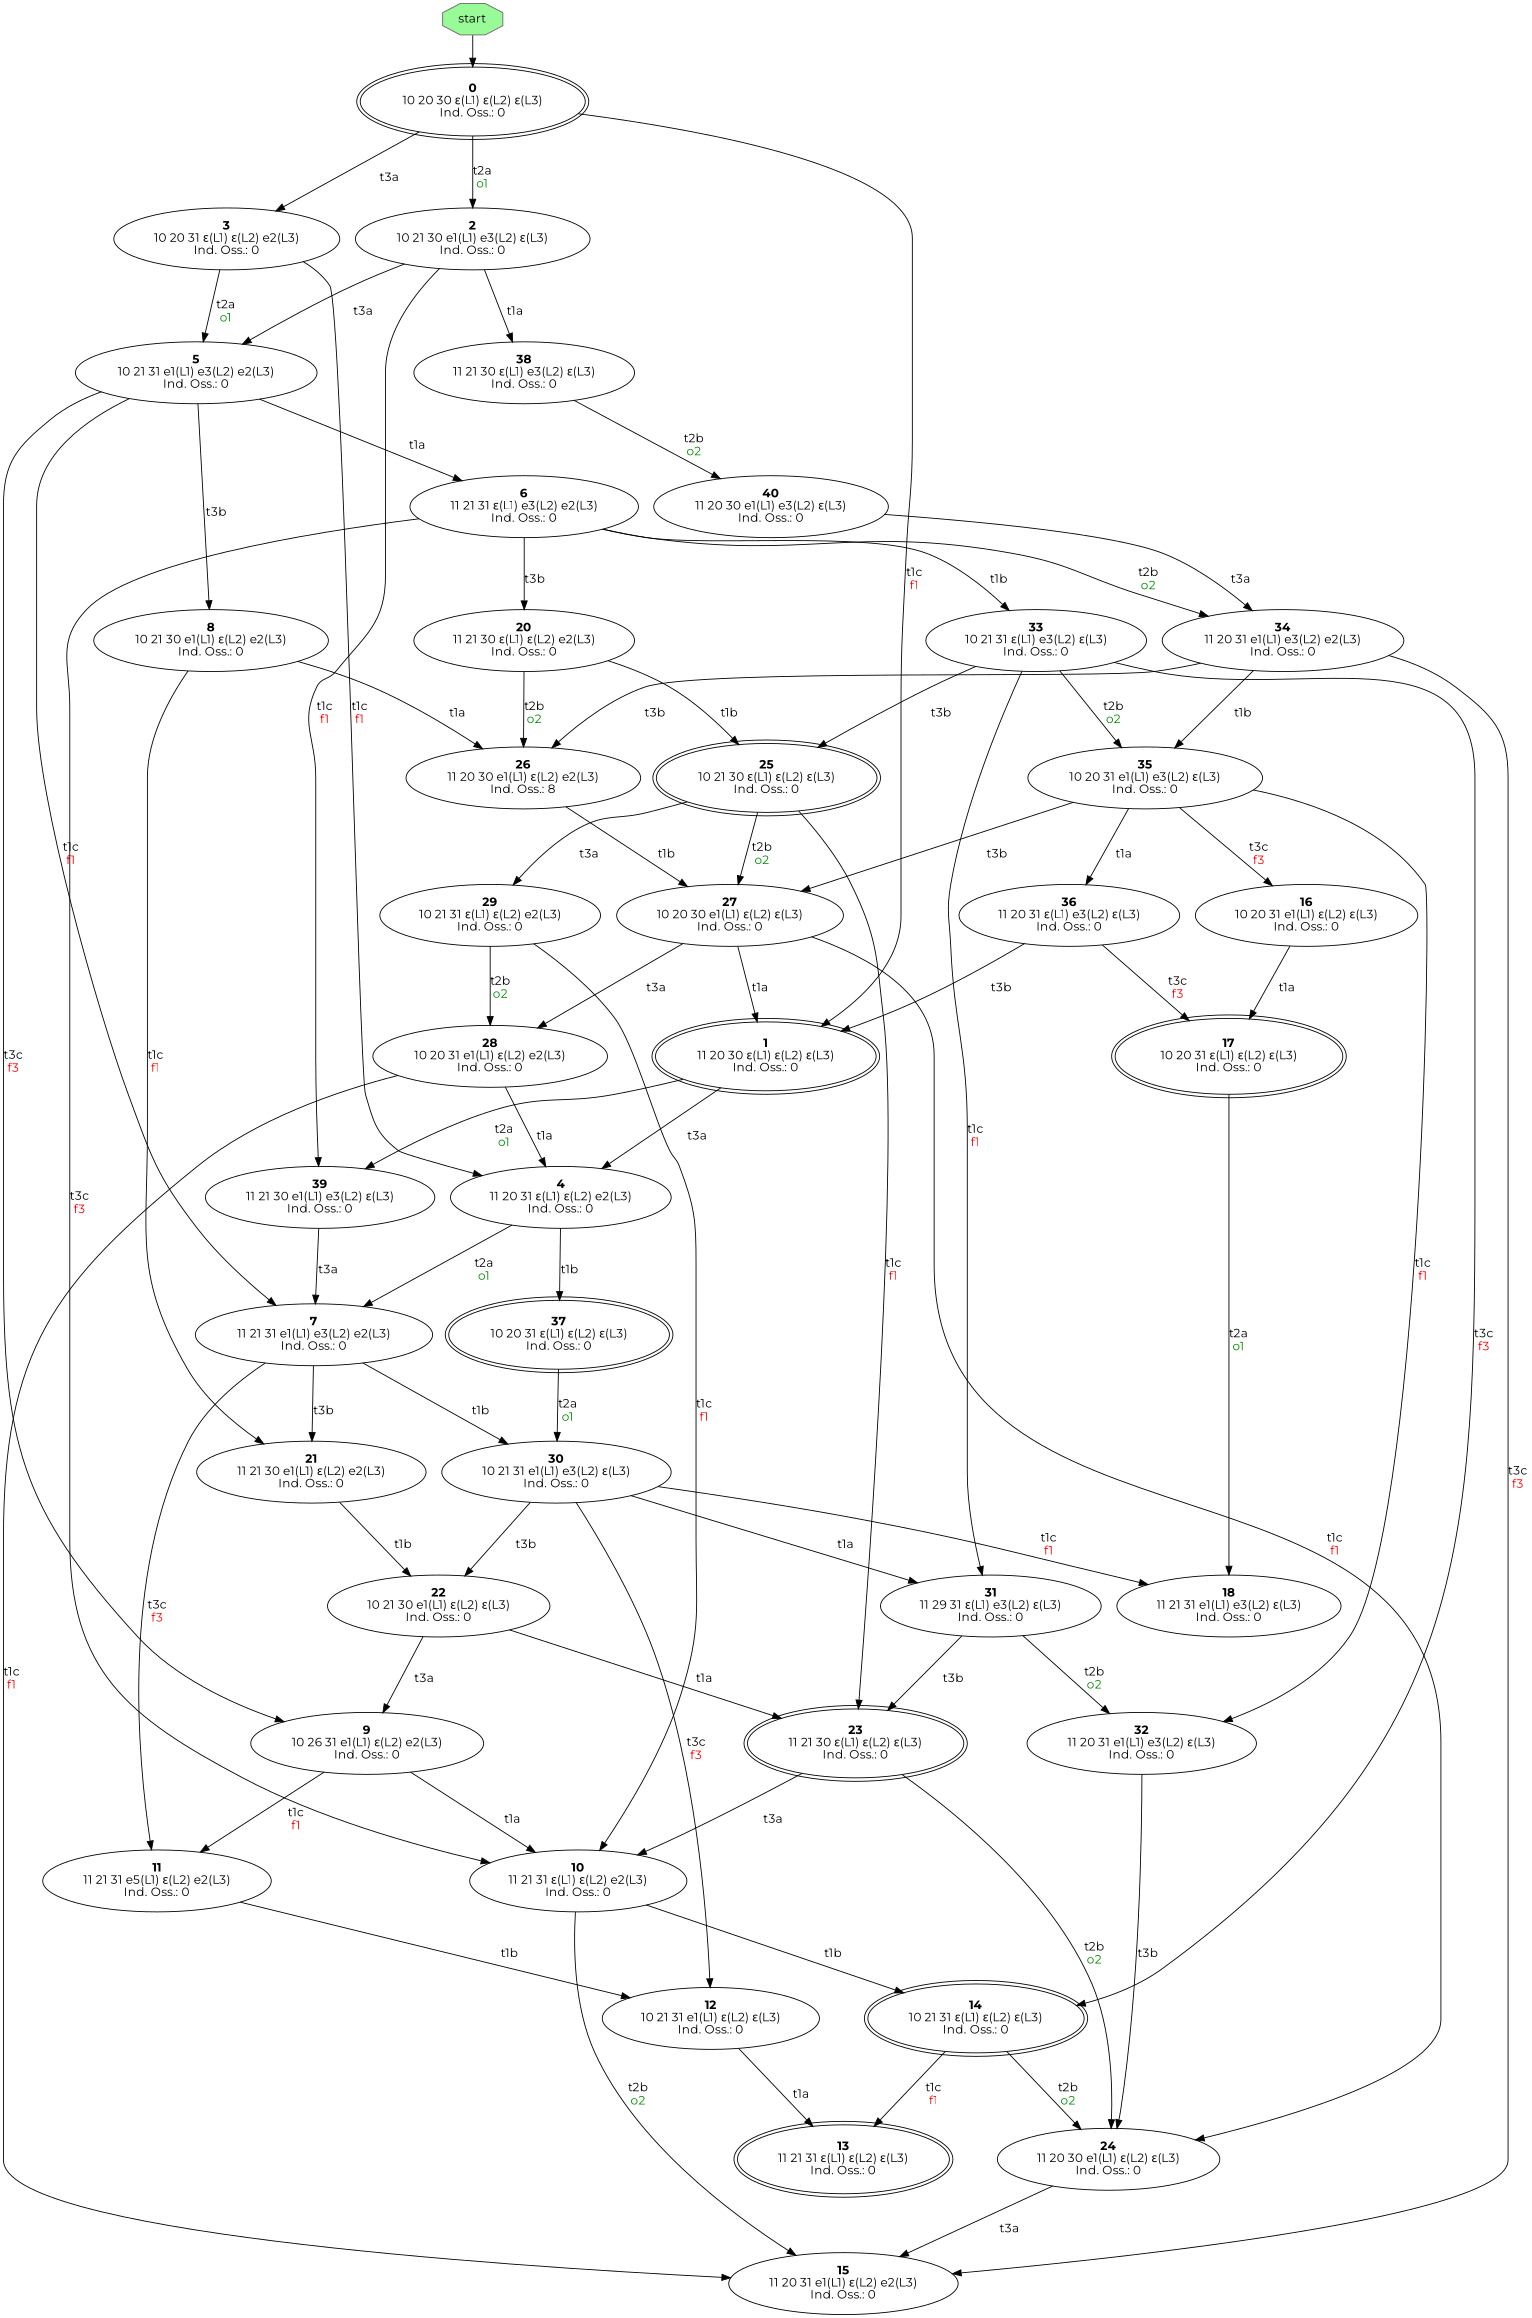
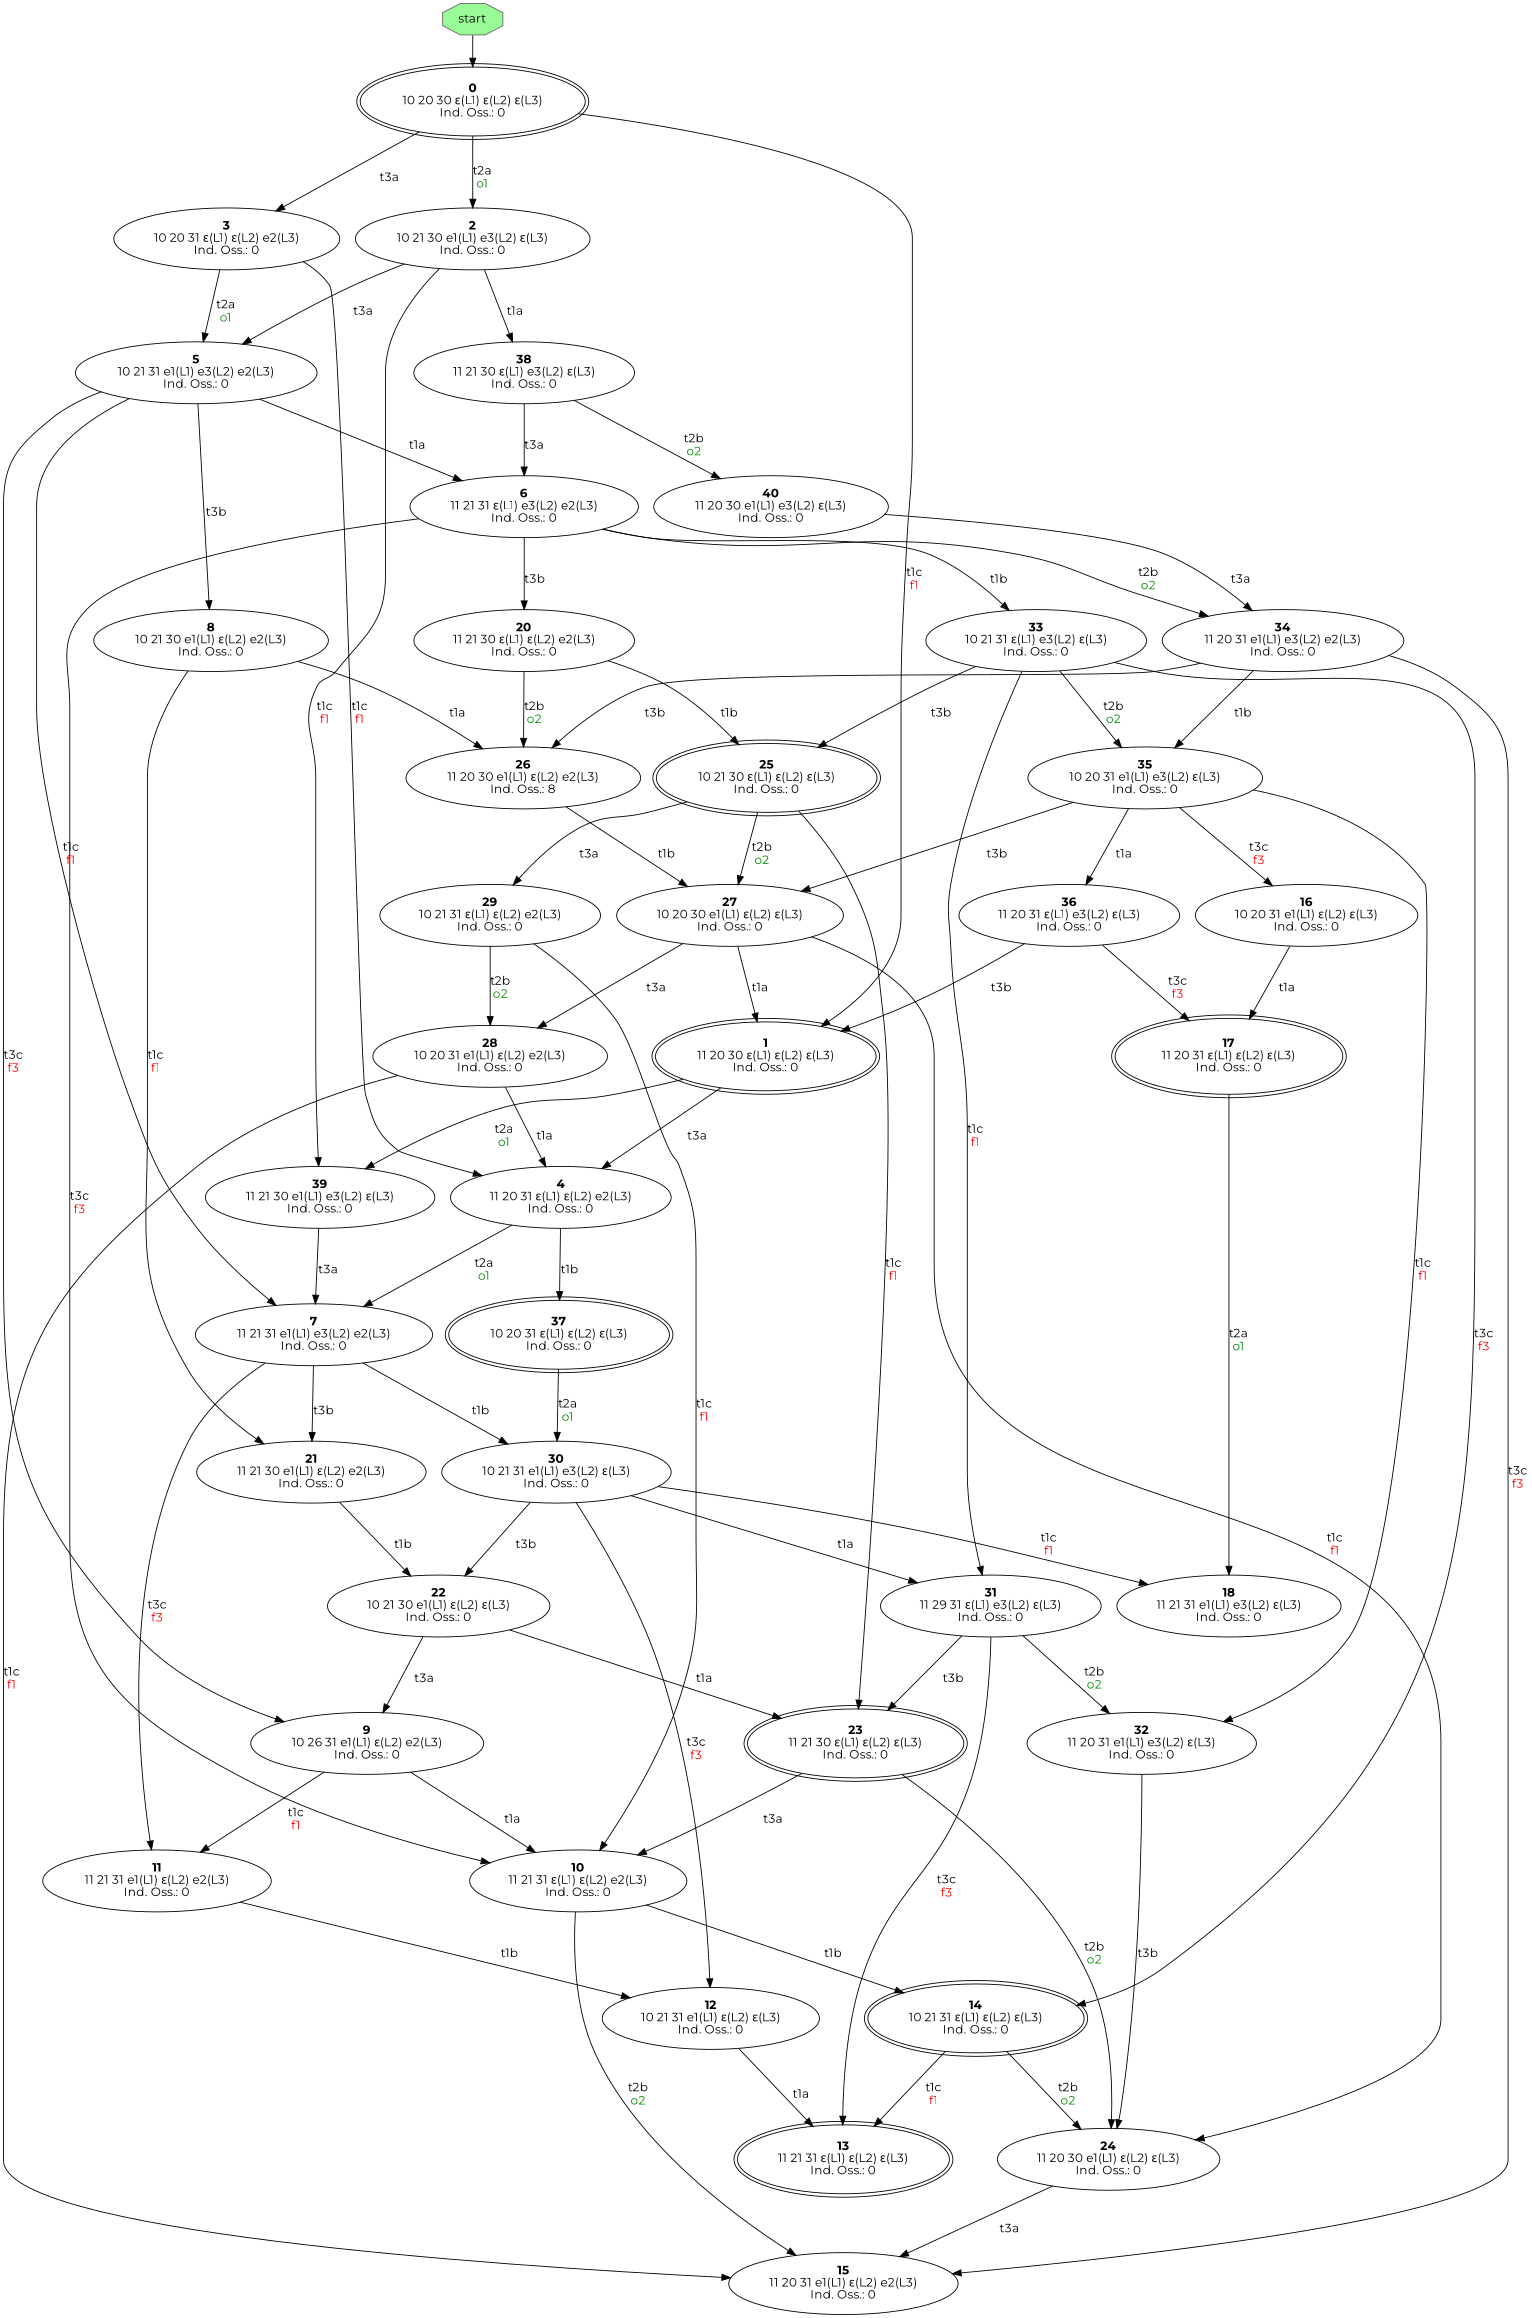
none -> (524, 435)
(1229, 1056) -> (1229, 1056)
none -> (918, 1877)
(157, 1880) -> (157, 1880)
